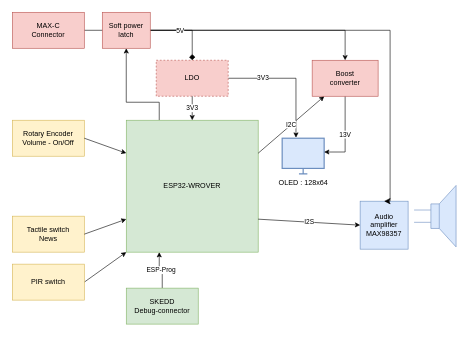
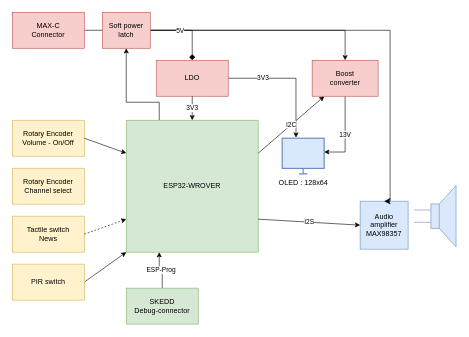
(192, 78) -> (192, 78)
none -> (48, 186)
(103, 228) -> (103, 228)
